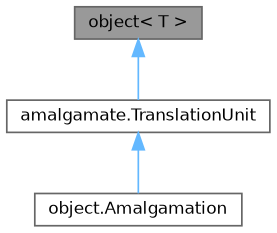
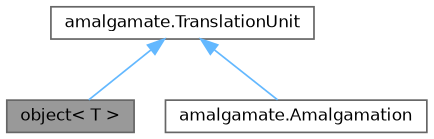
(138, 78) -> (120, 75)
(138, 210) -> (296, 116)
